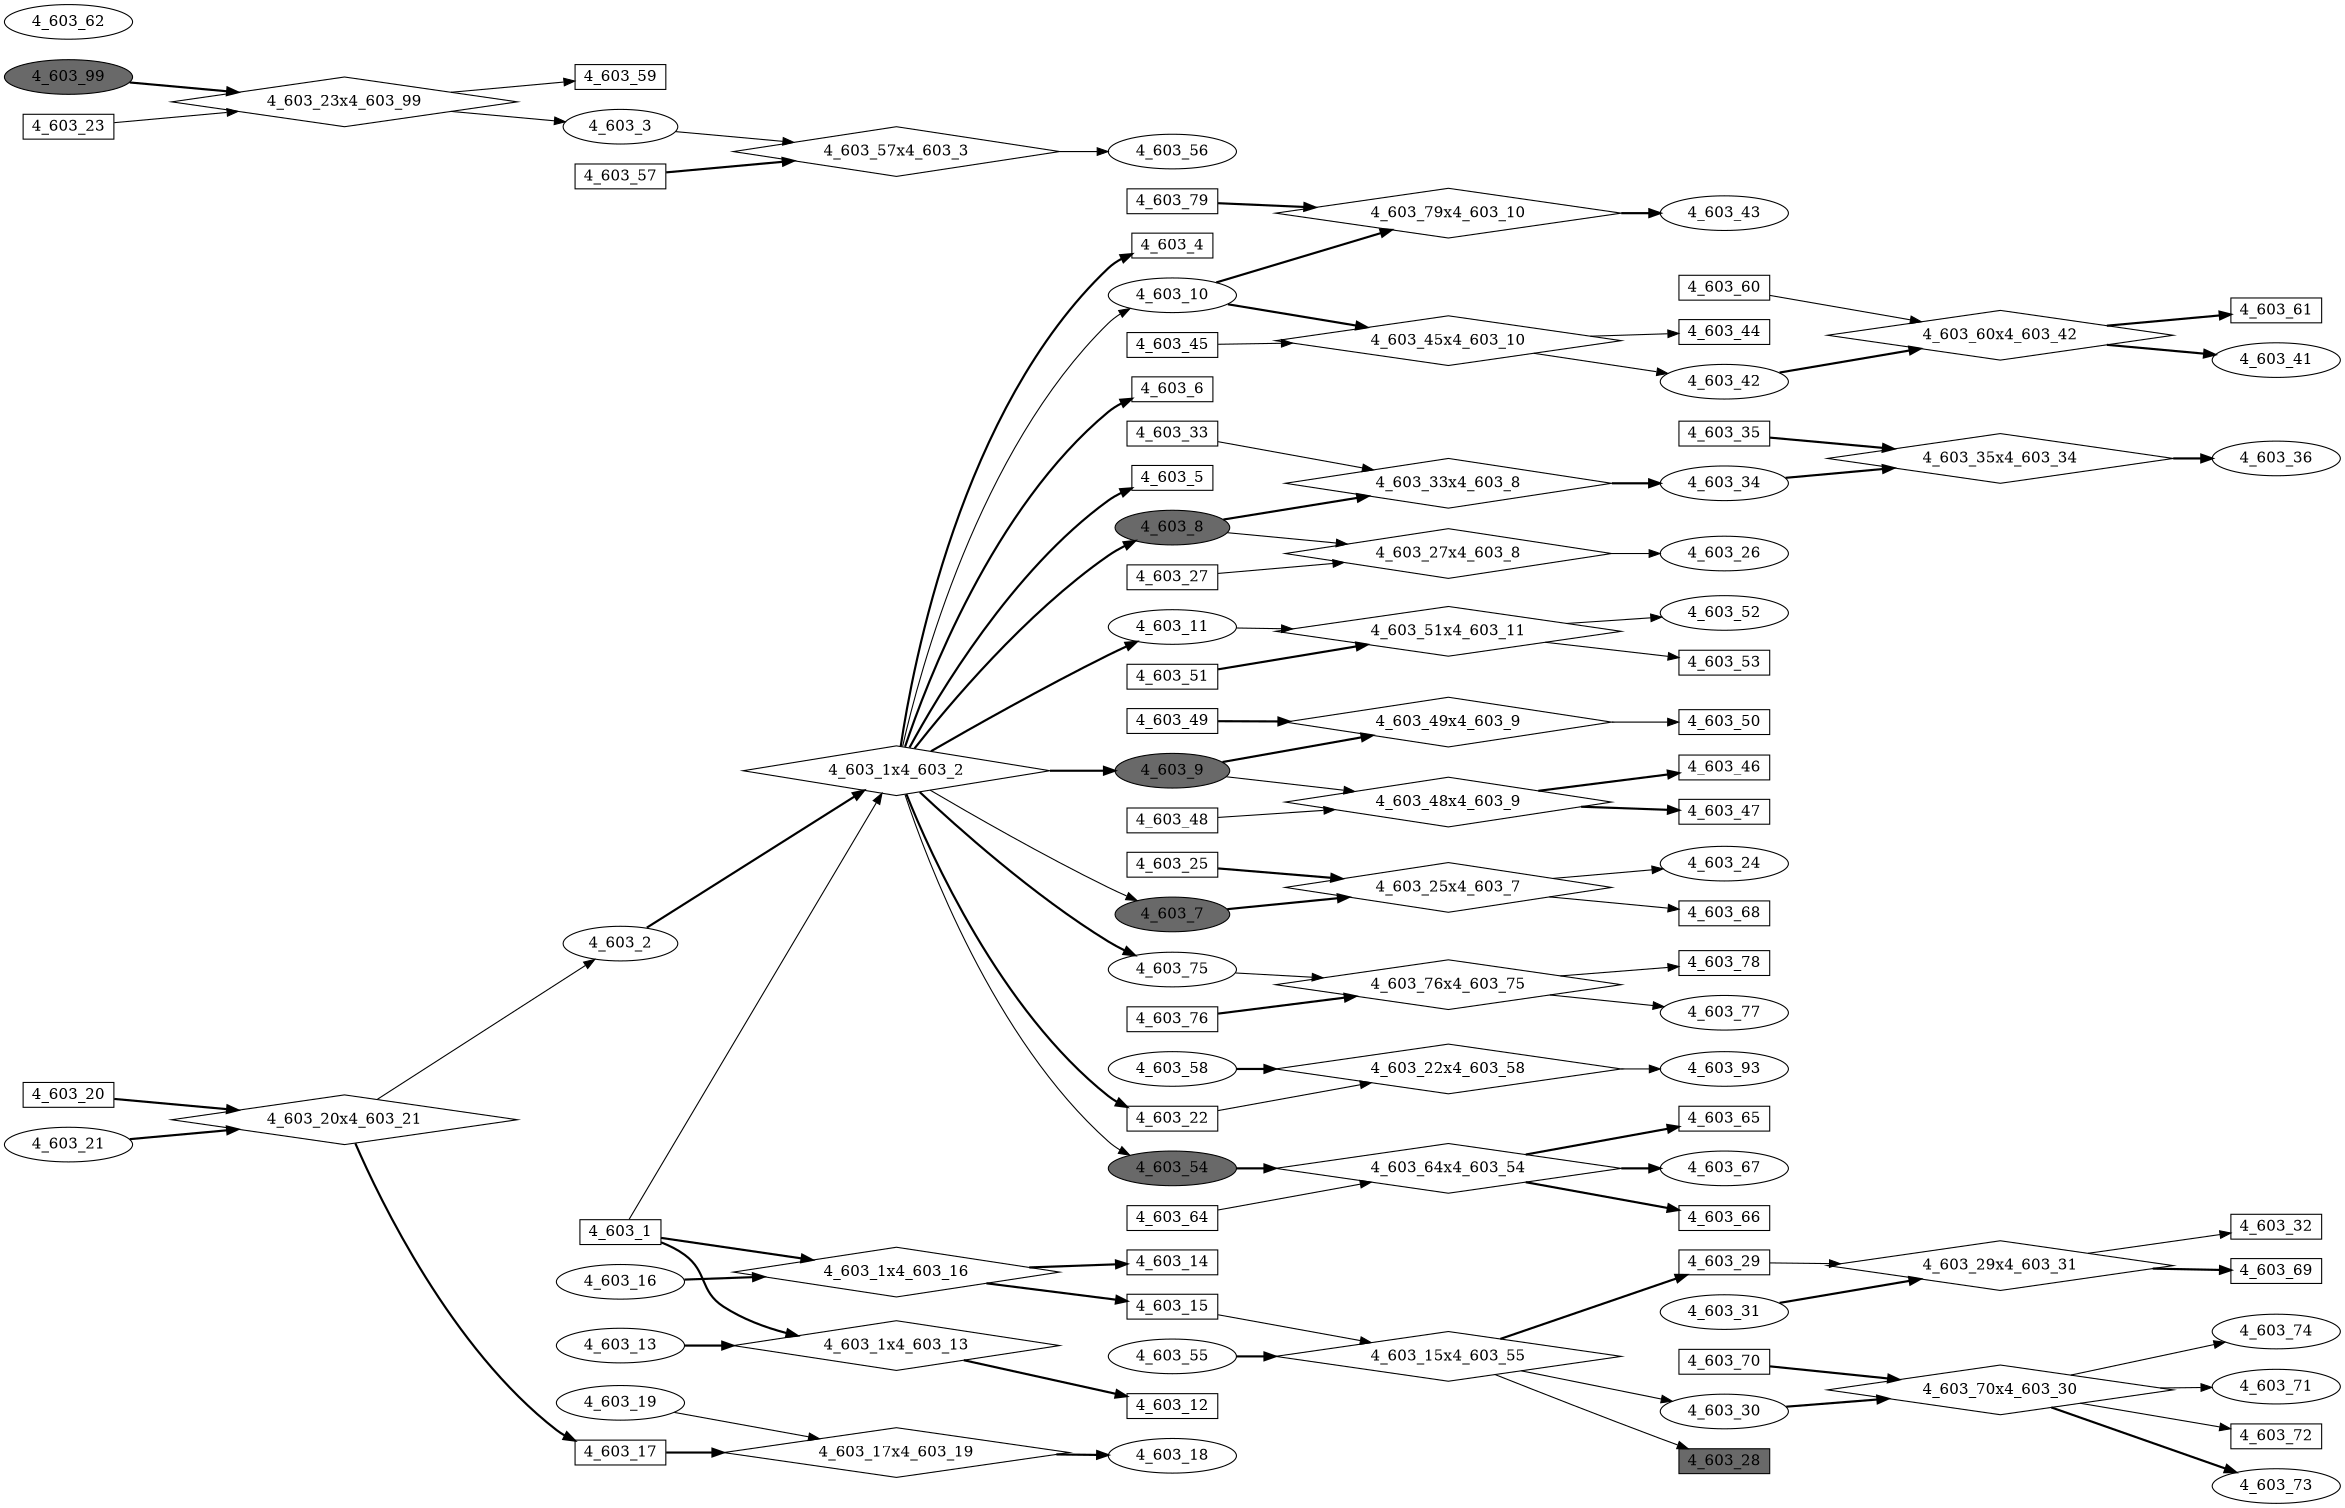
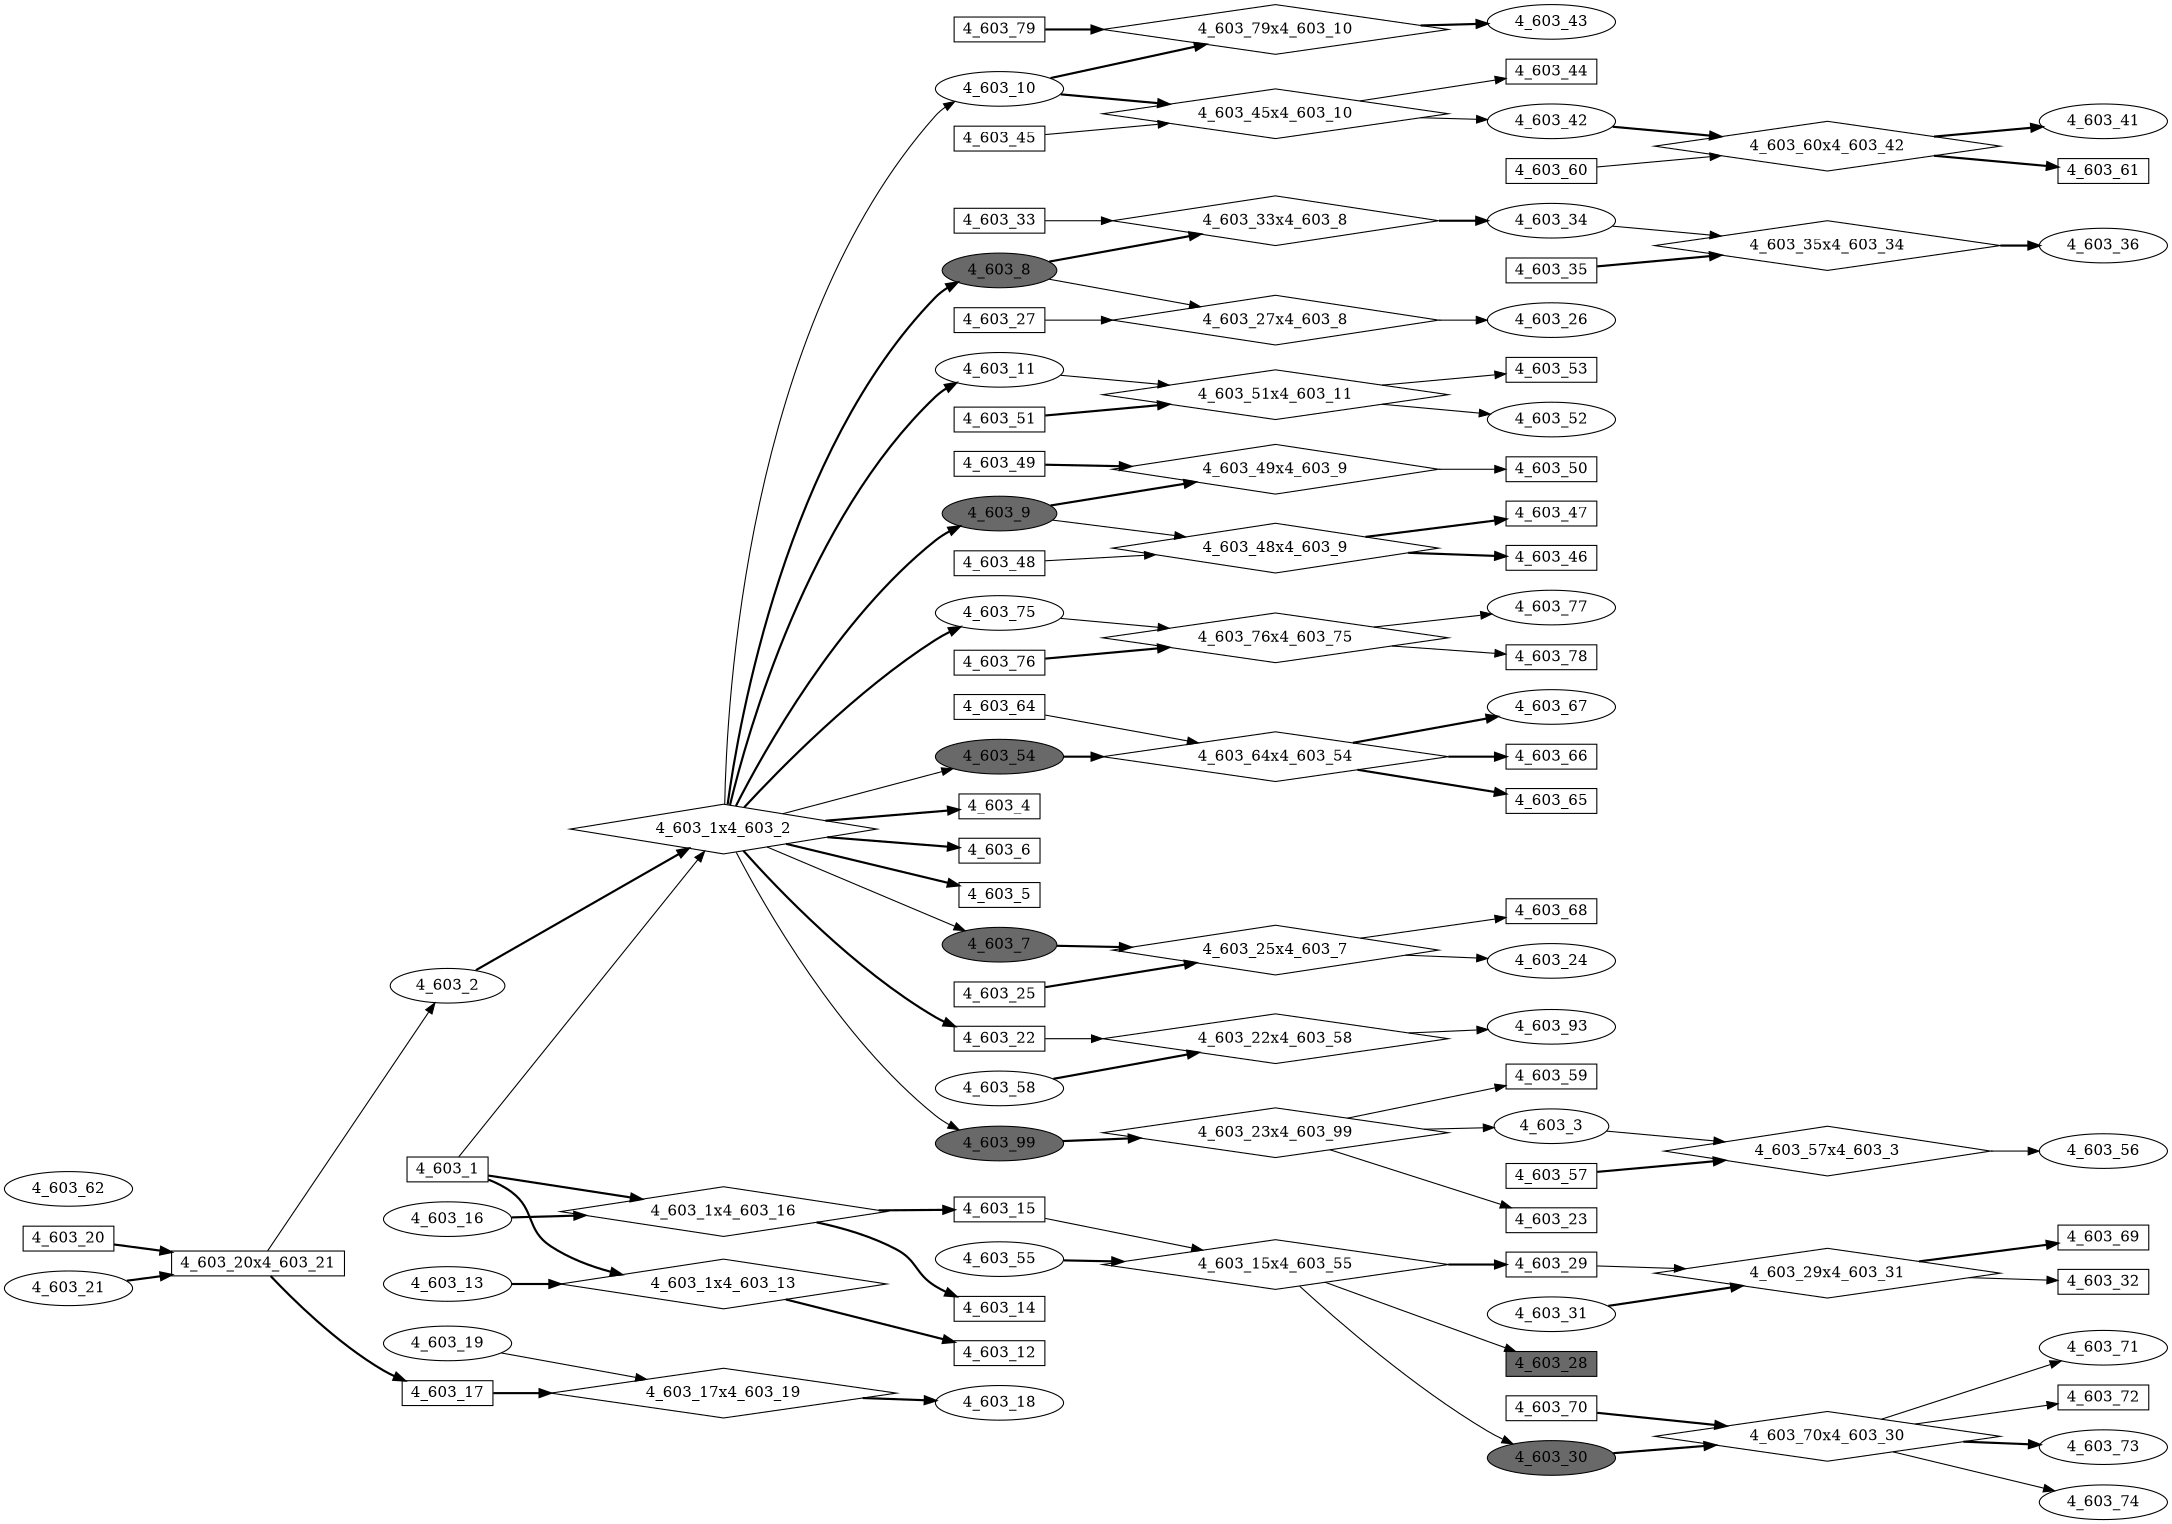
(170, 118) -> (1415, 1177)
(1834, 473) -> (1661, 231)
none -> (828, 1000)
(344, 1120) -> (258, 1263)
(1724, 1411) -> (1551, 1458)
